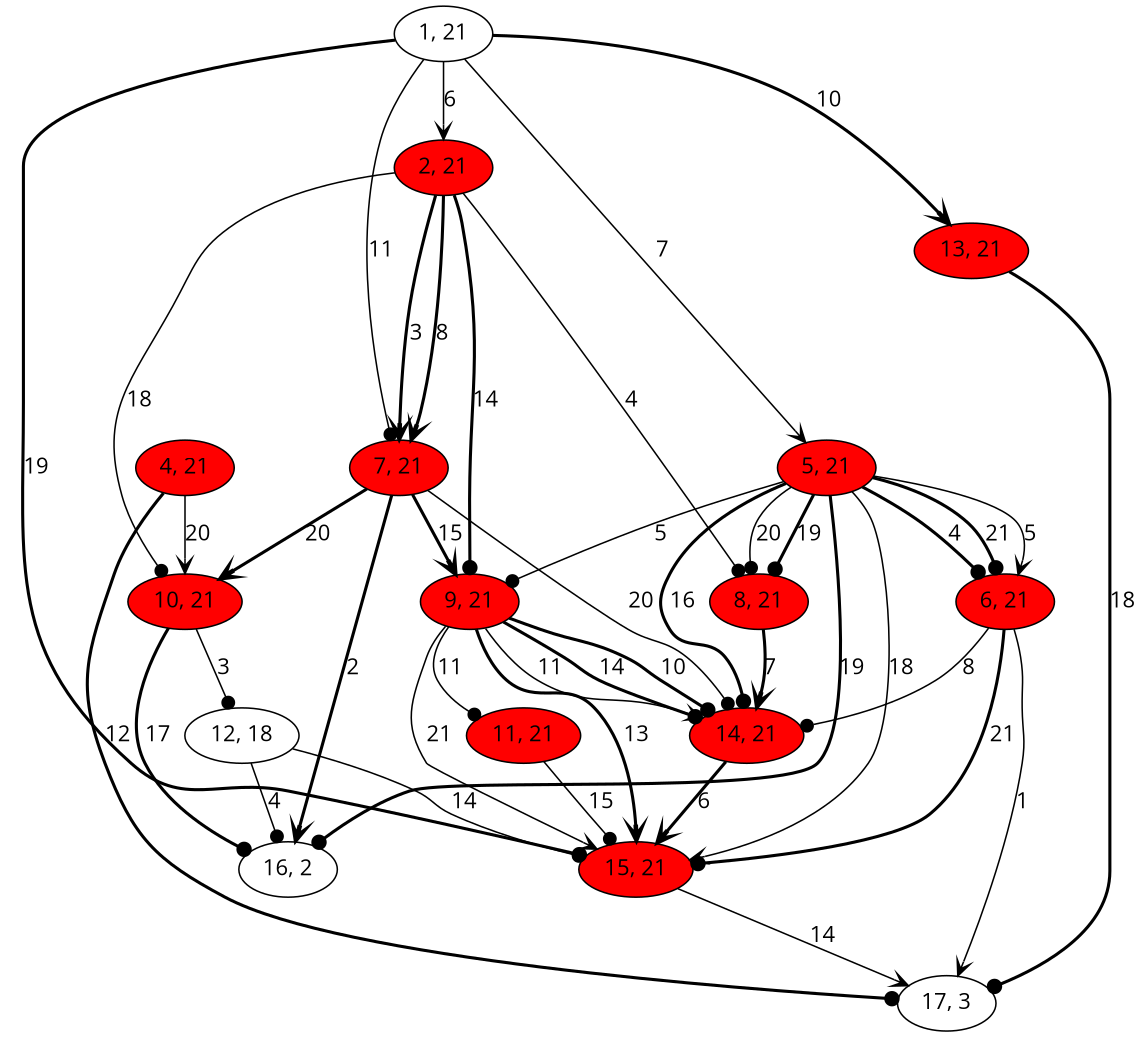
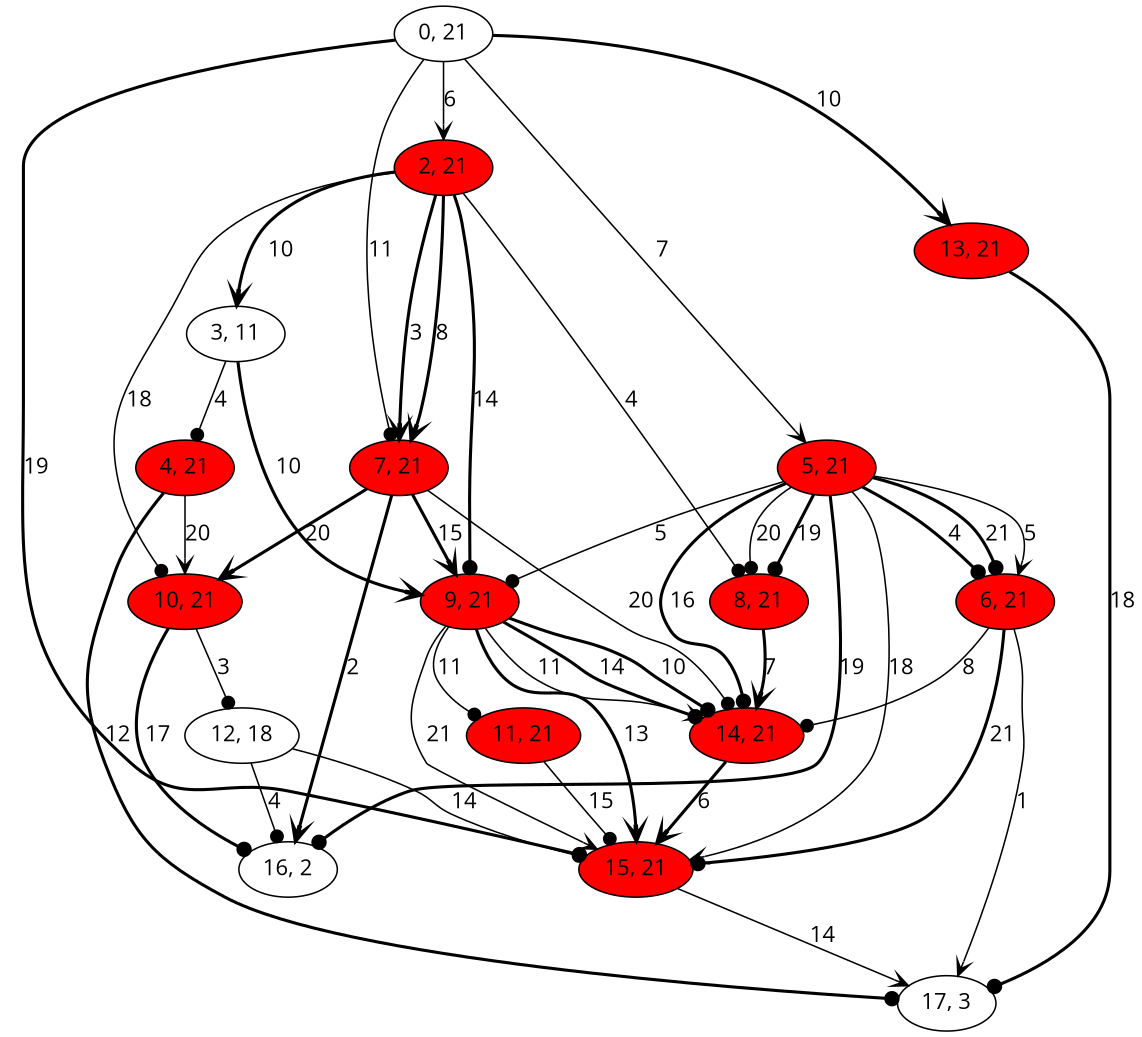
(444, 34) -> (444, 34)
none -> (236, 334)
